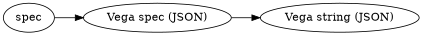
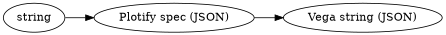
(29, 18) -> (34, 18)
(157, 18) -> (174, 18)
